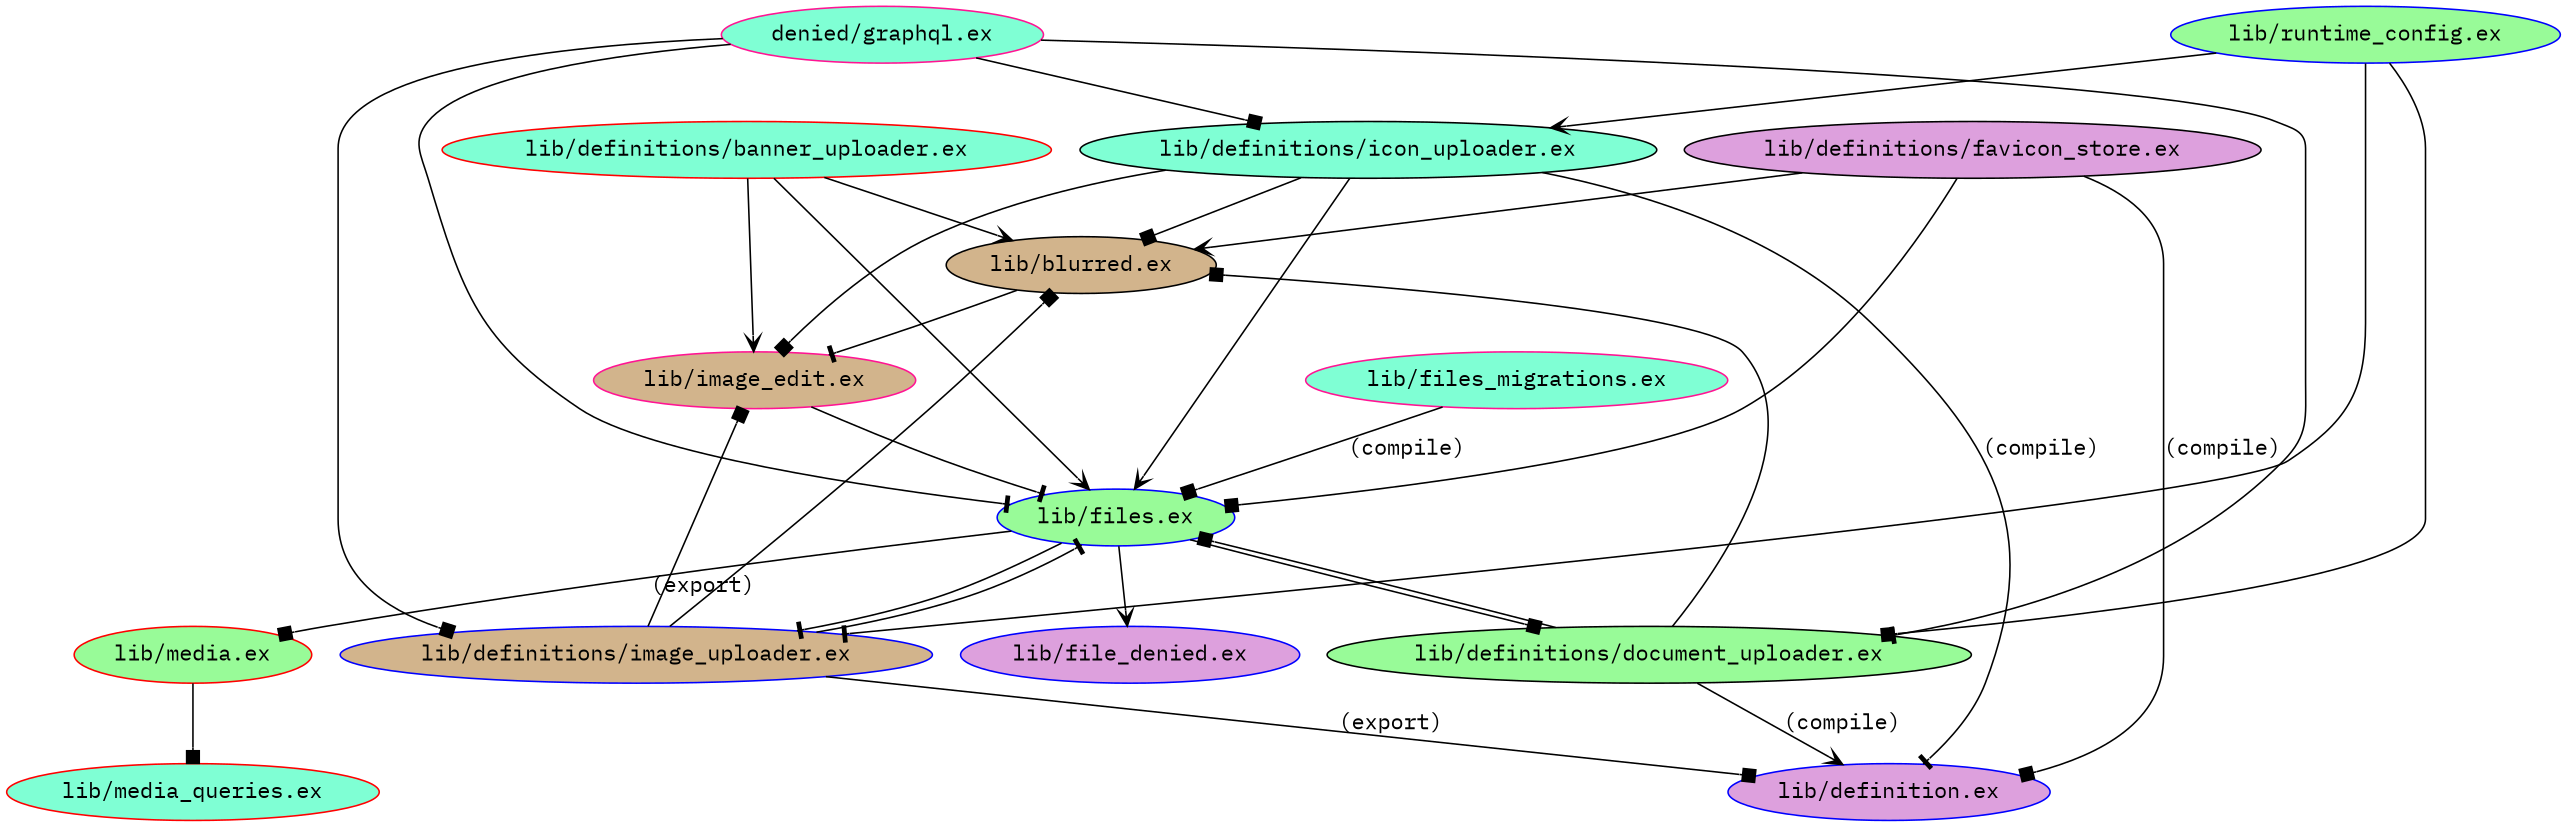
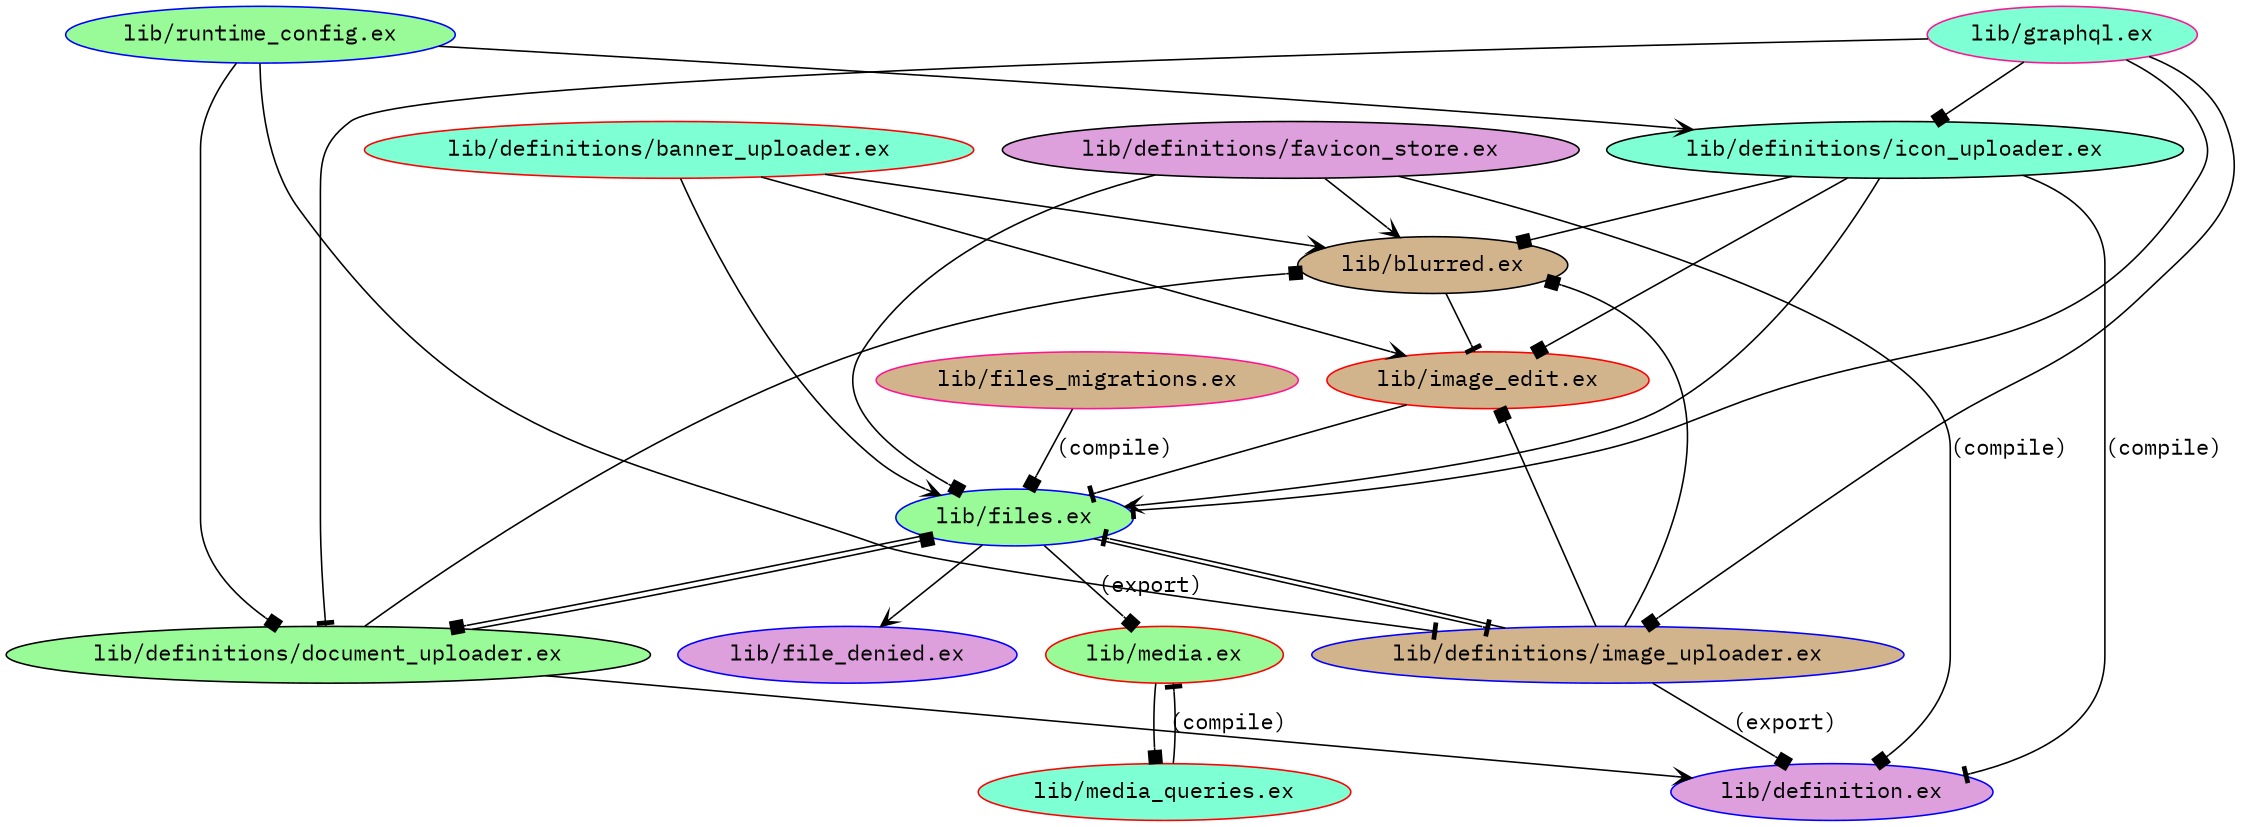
(882, 35) -> (2062, 35)
(755, 380) -> (1488, 380)
(1517, 380) -> (1087, 380)
none -> (1175, 722)
